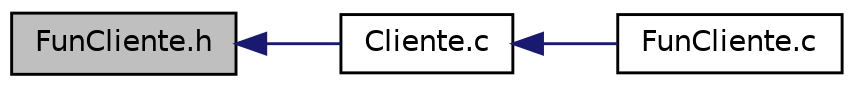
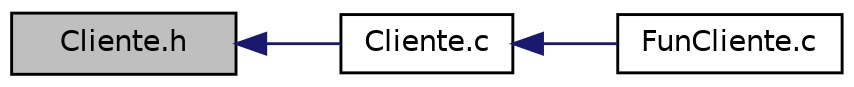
(124, 44) -> (124, 44)
